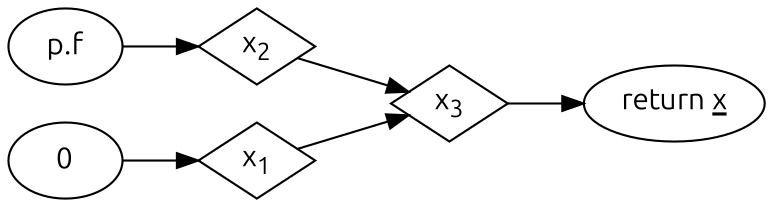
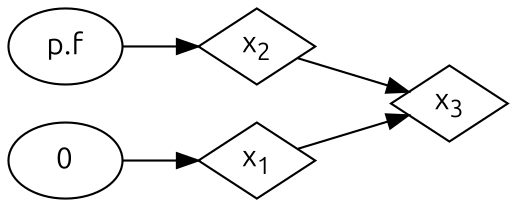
(674, 104) -> none
